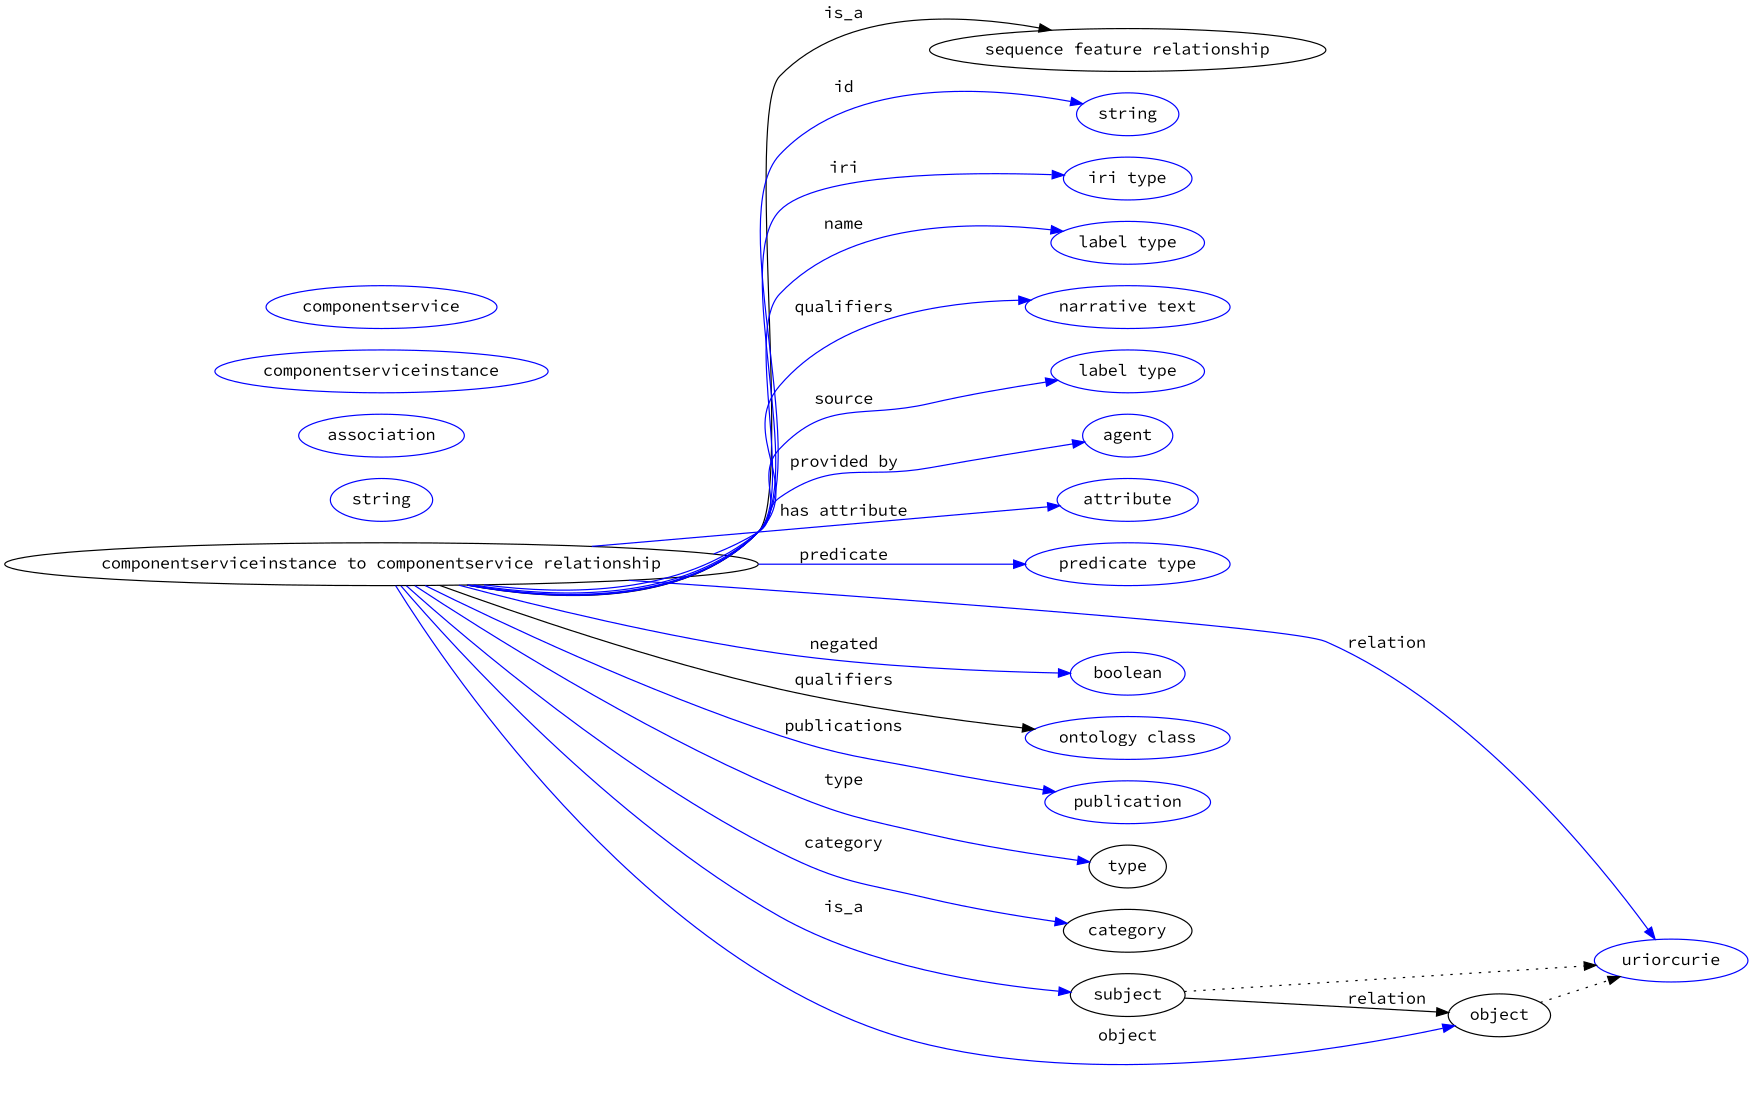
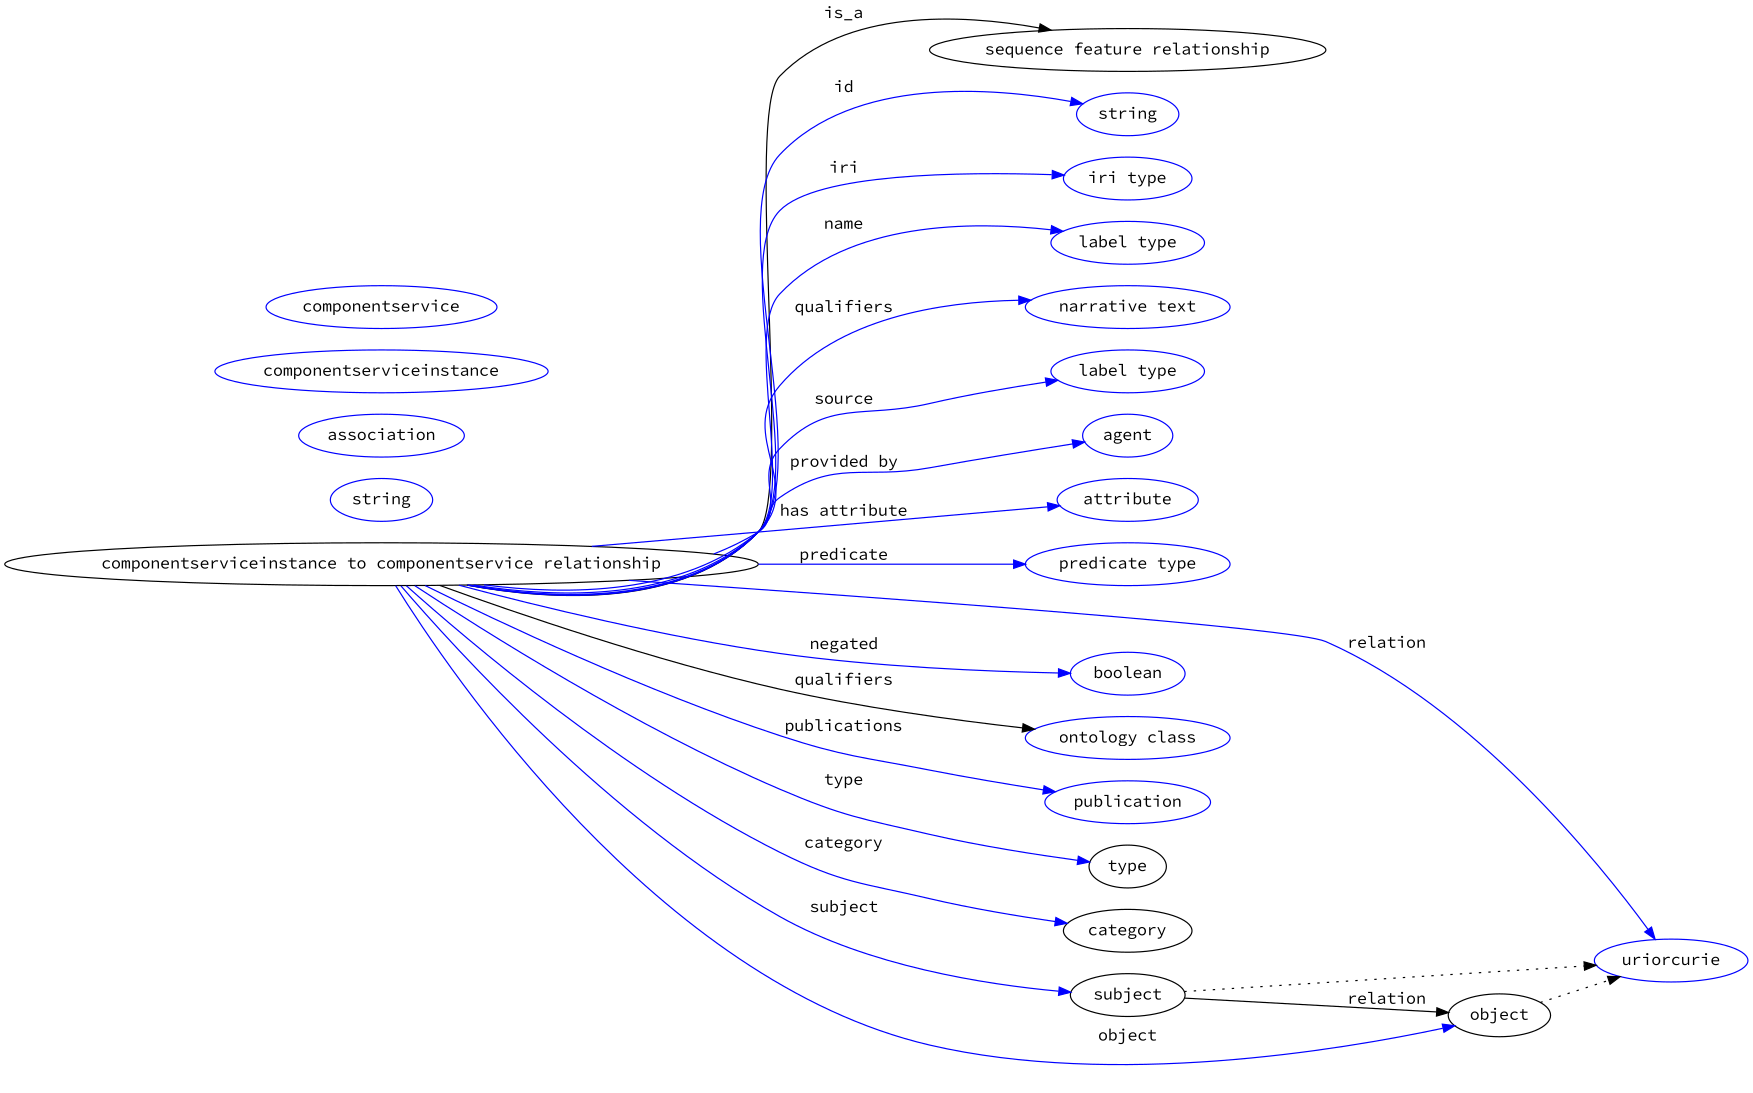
(844, 908) -> (844, 908)
